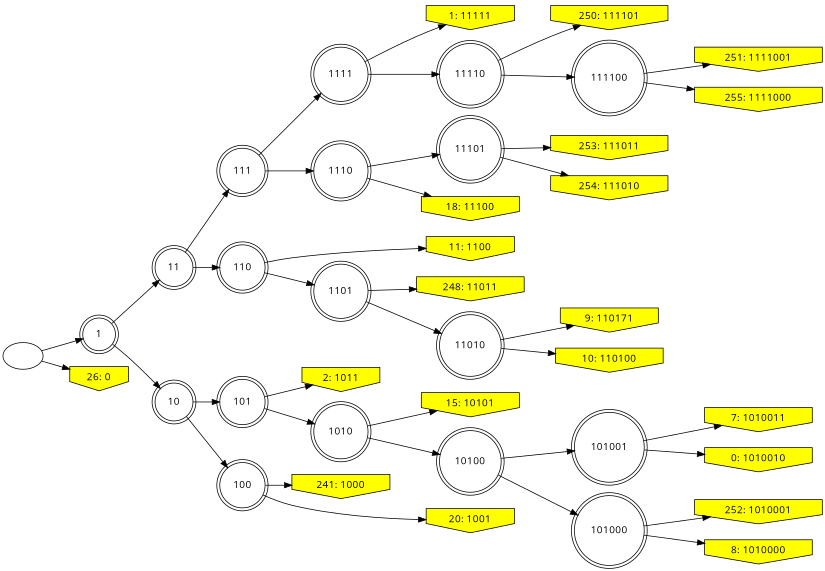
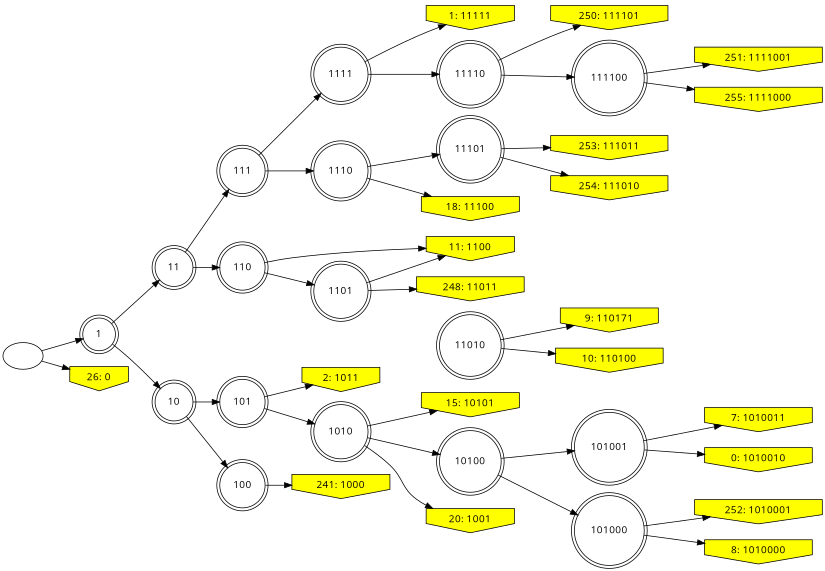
(400, 316) -> (403, 270)
(340, 514) -> (397, 474)
